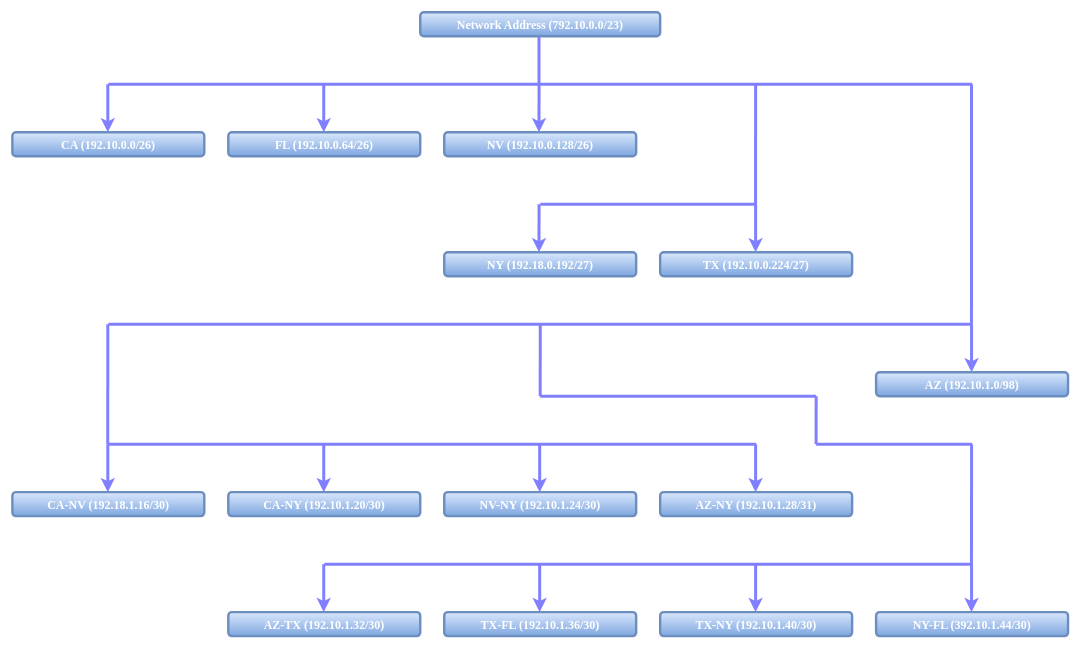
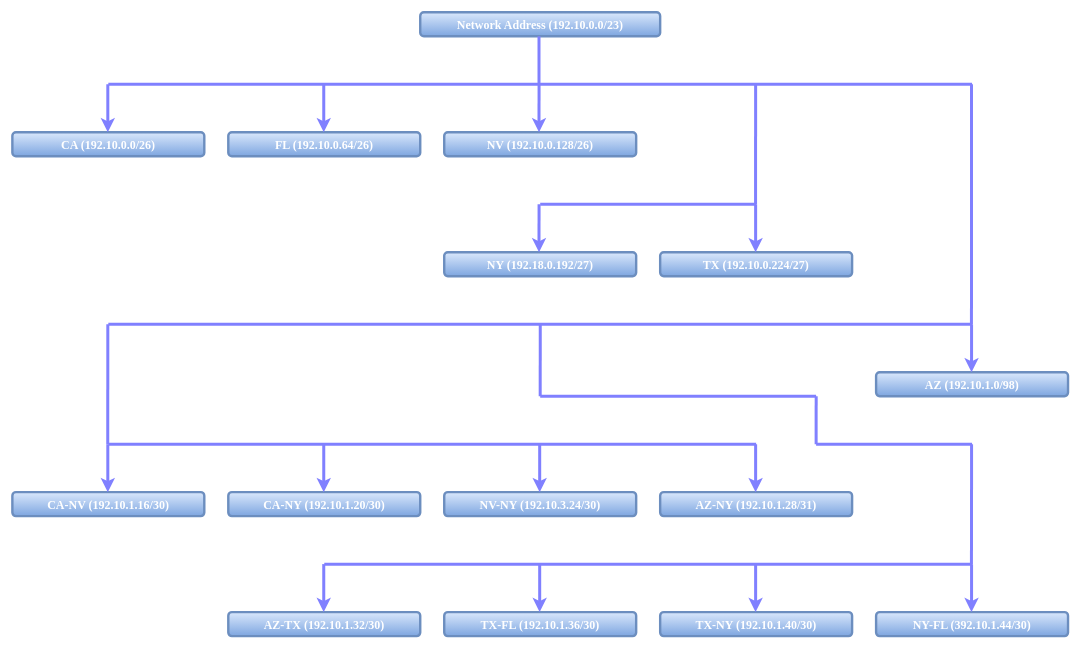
(540, 24) -> (540, 24)
(108, 504) -> (108, 504)
(540, 504) -> (540, 504)
